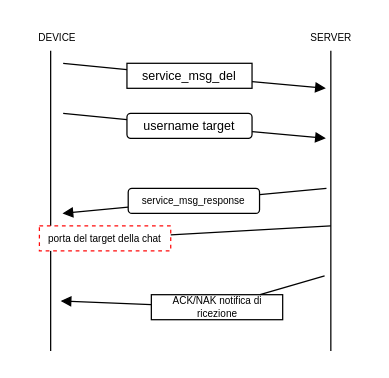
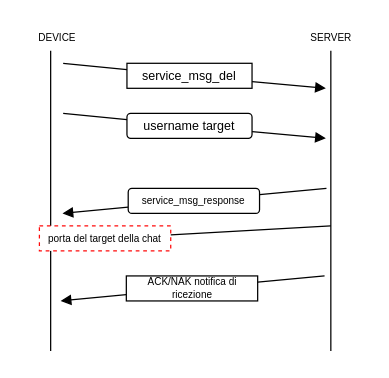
(217, 307) -> (192, 288)
